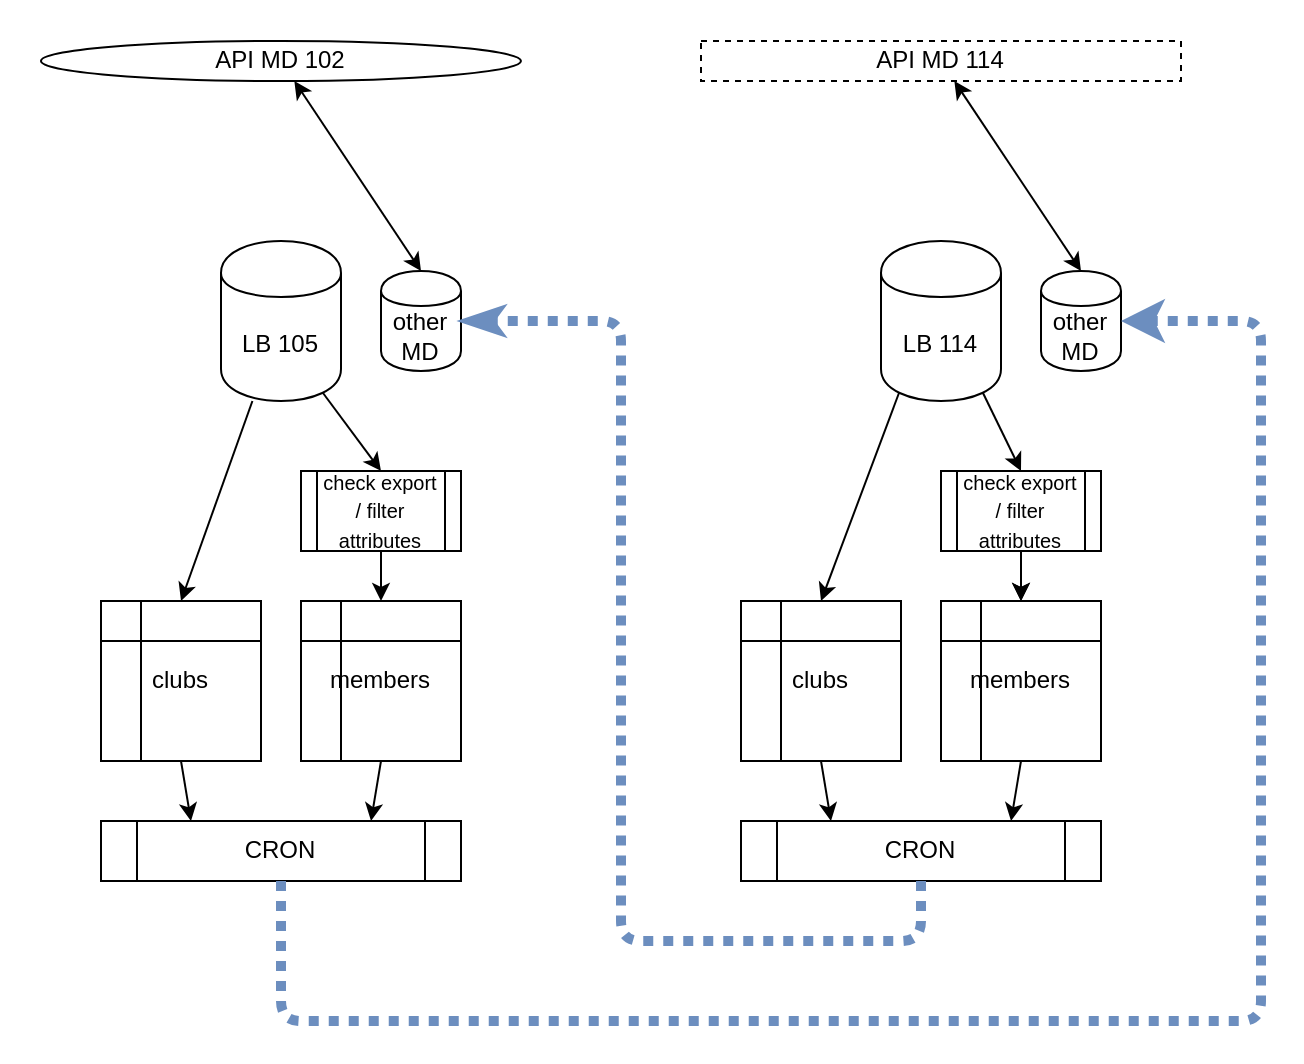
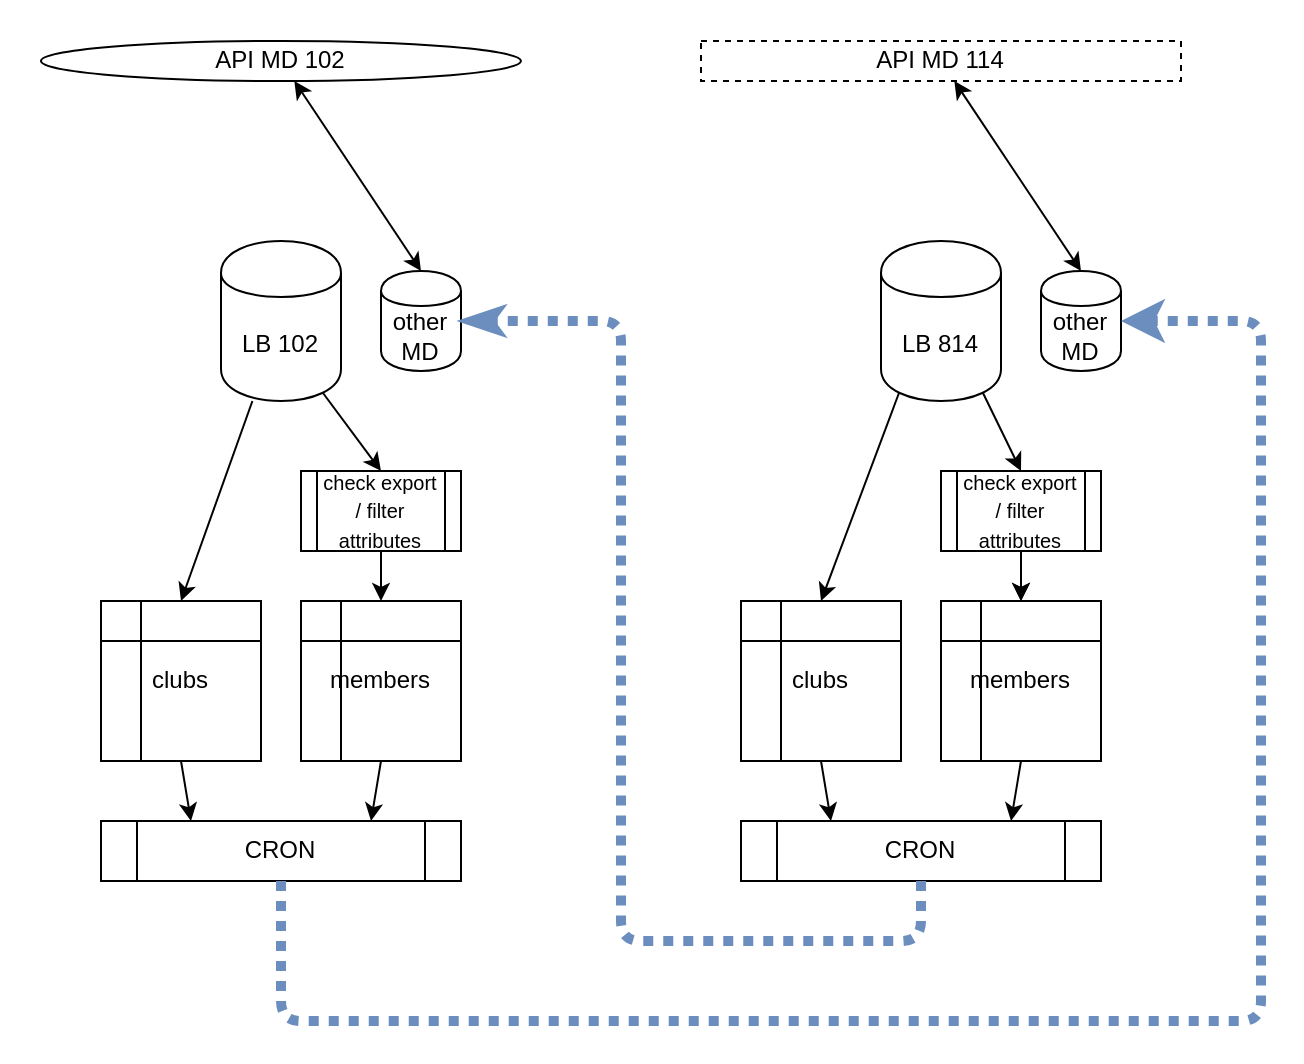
(281, 345) -> (281, 345)
(941, 345) -> (941, 345)
